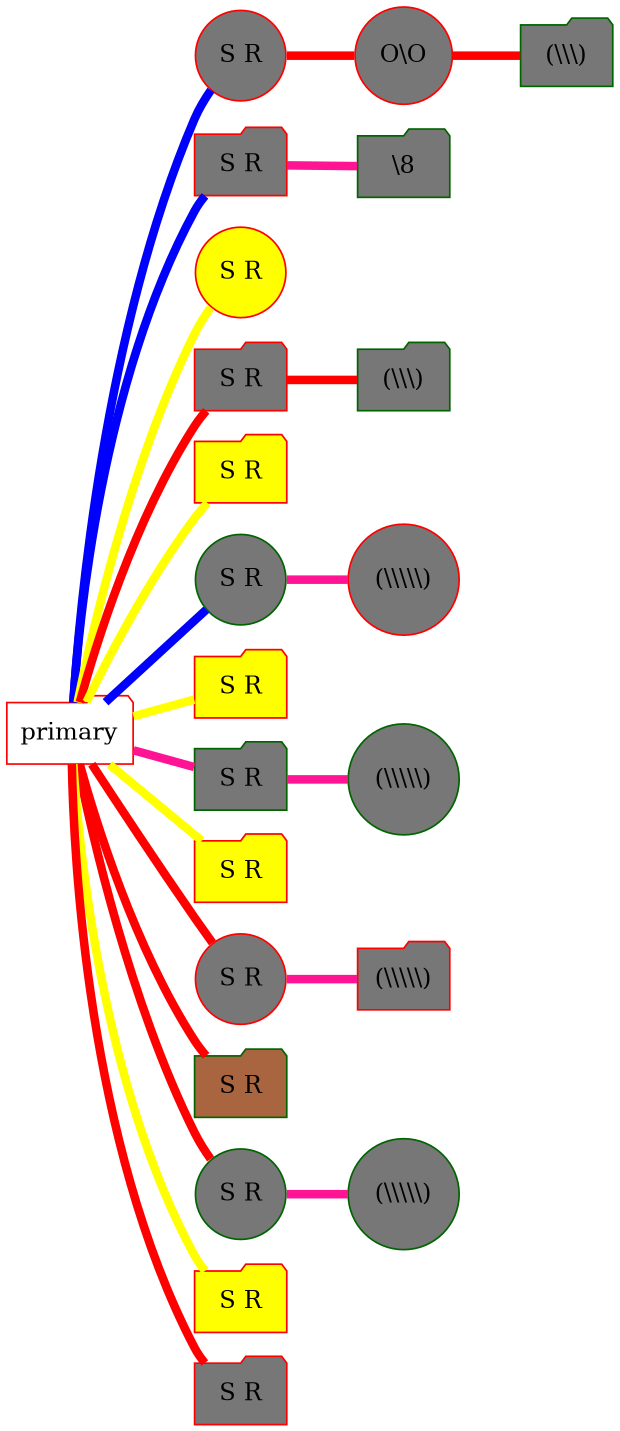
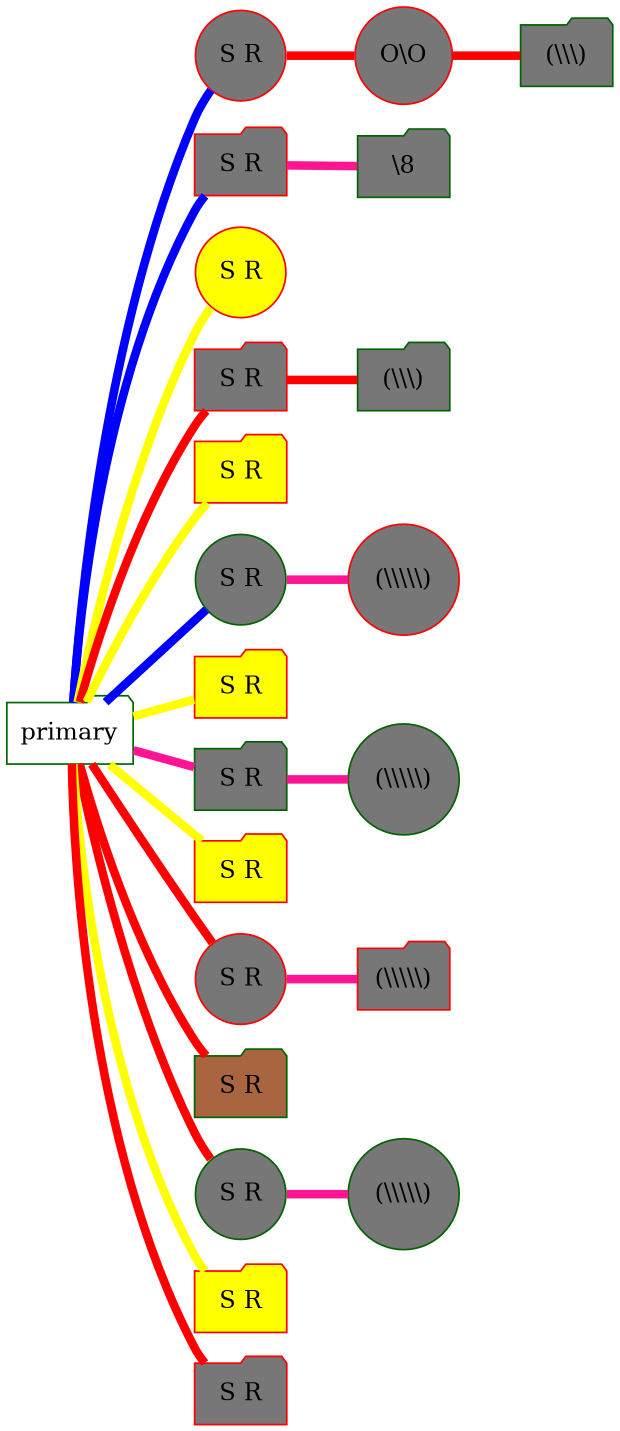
(70, 733) -> (70, 733)
